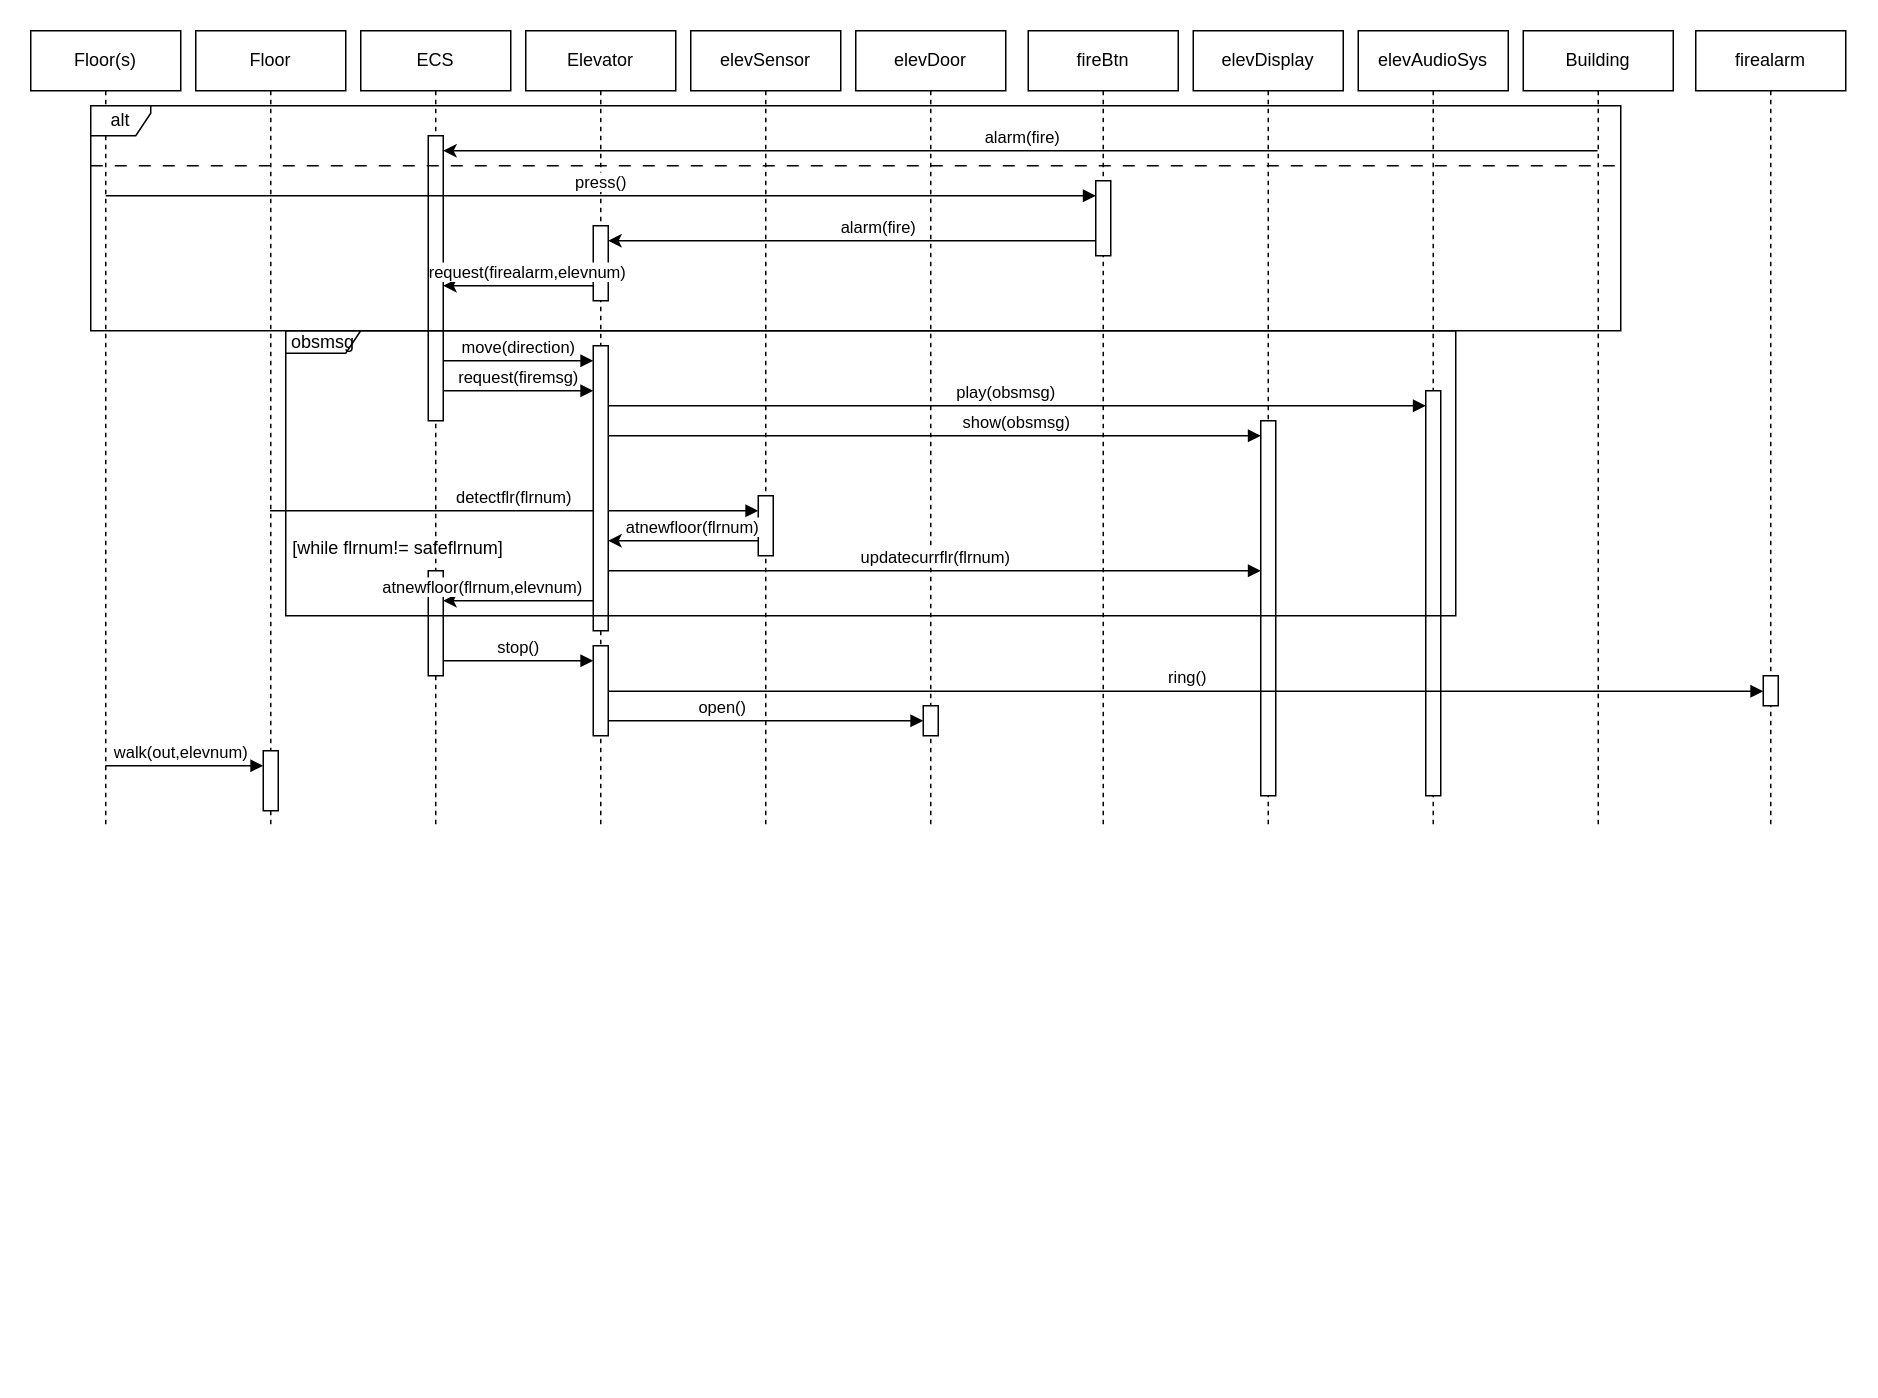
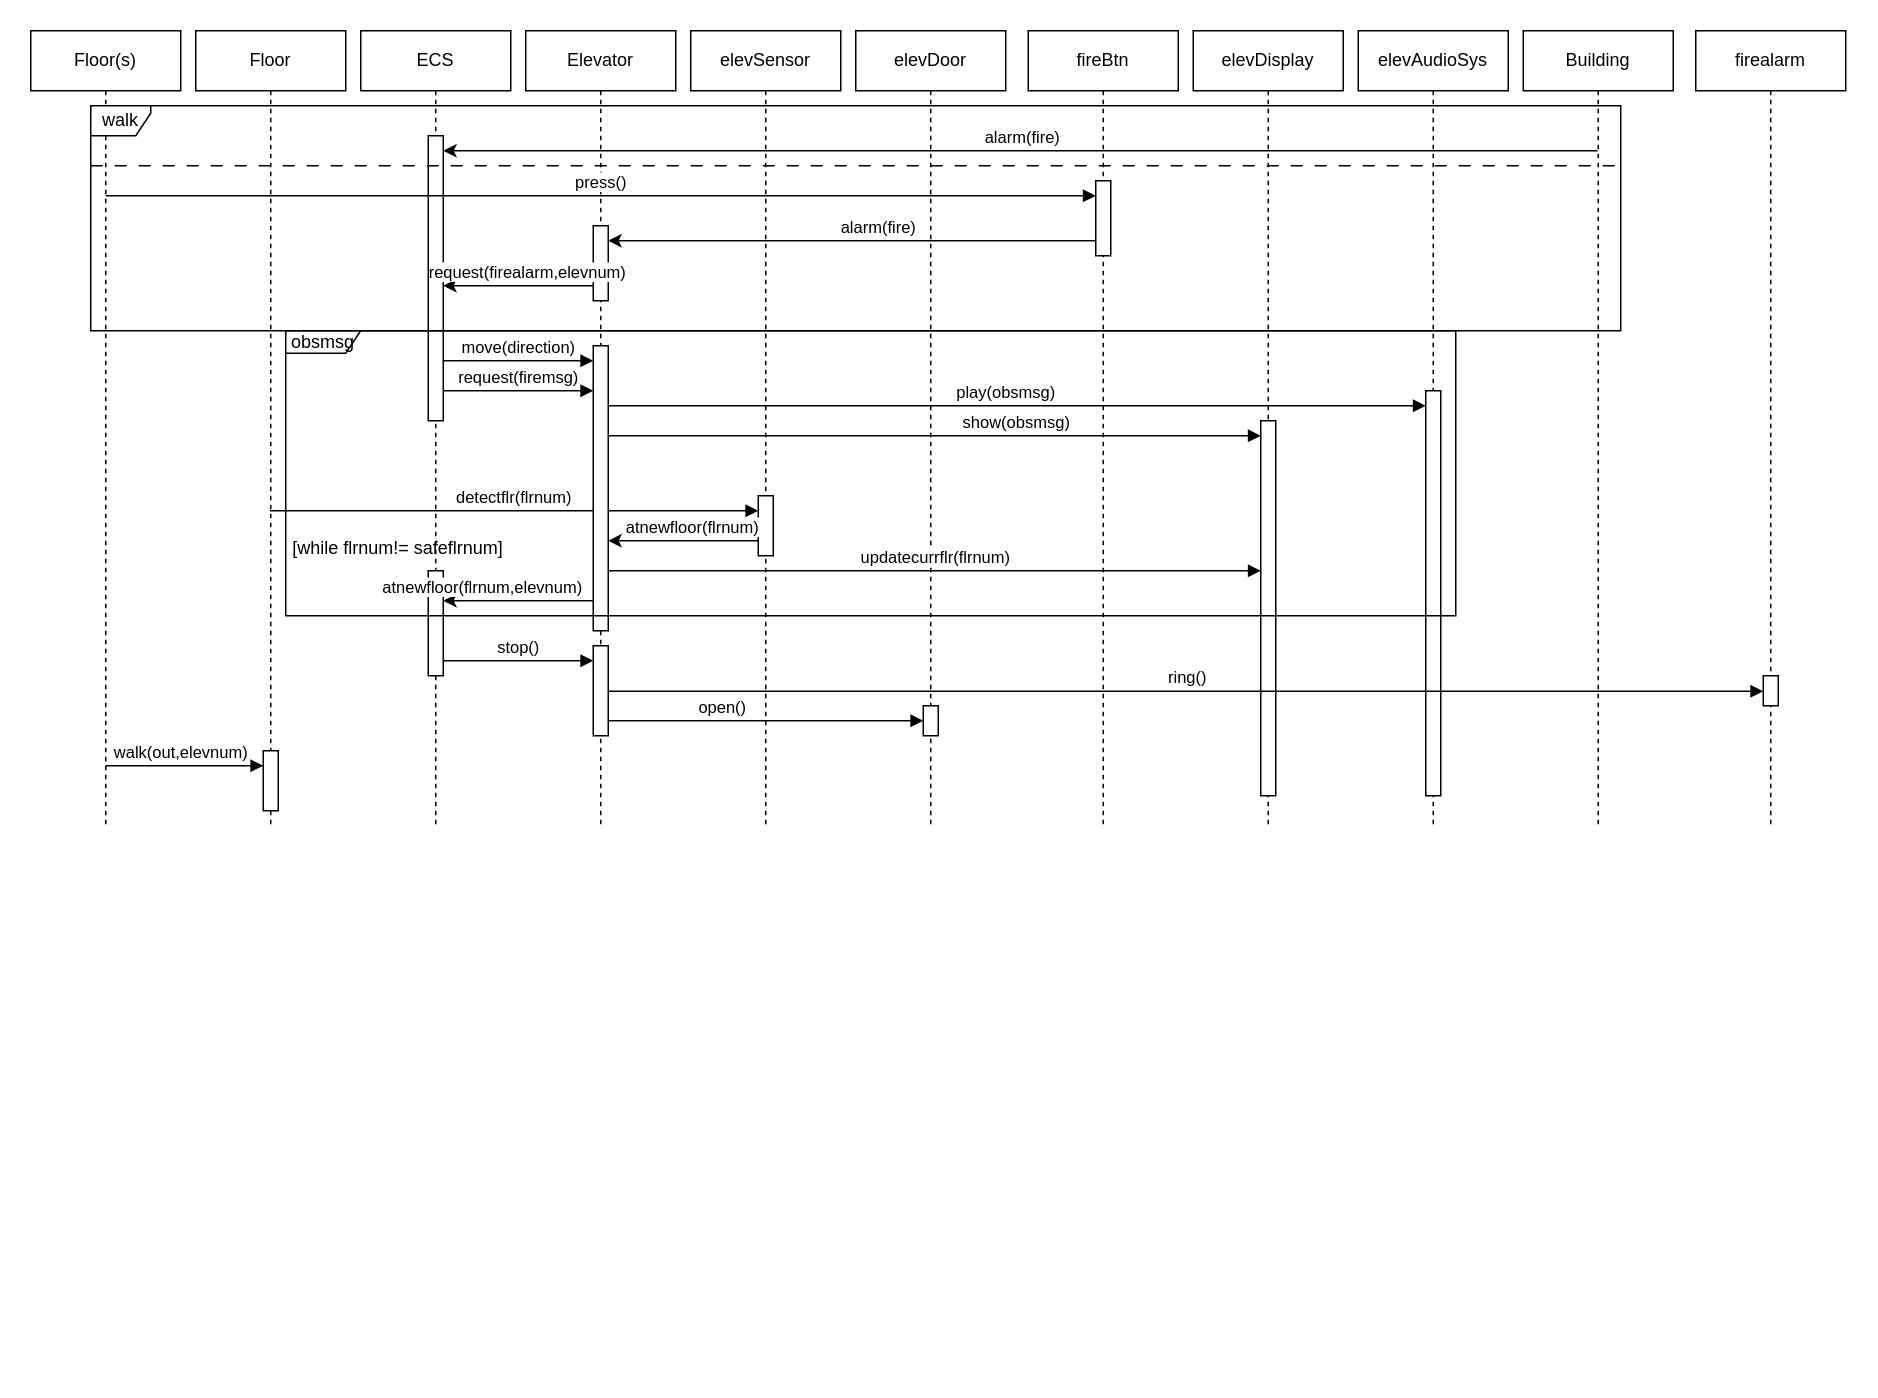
(121, 121) -> (121, 121)
